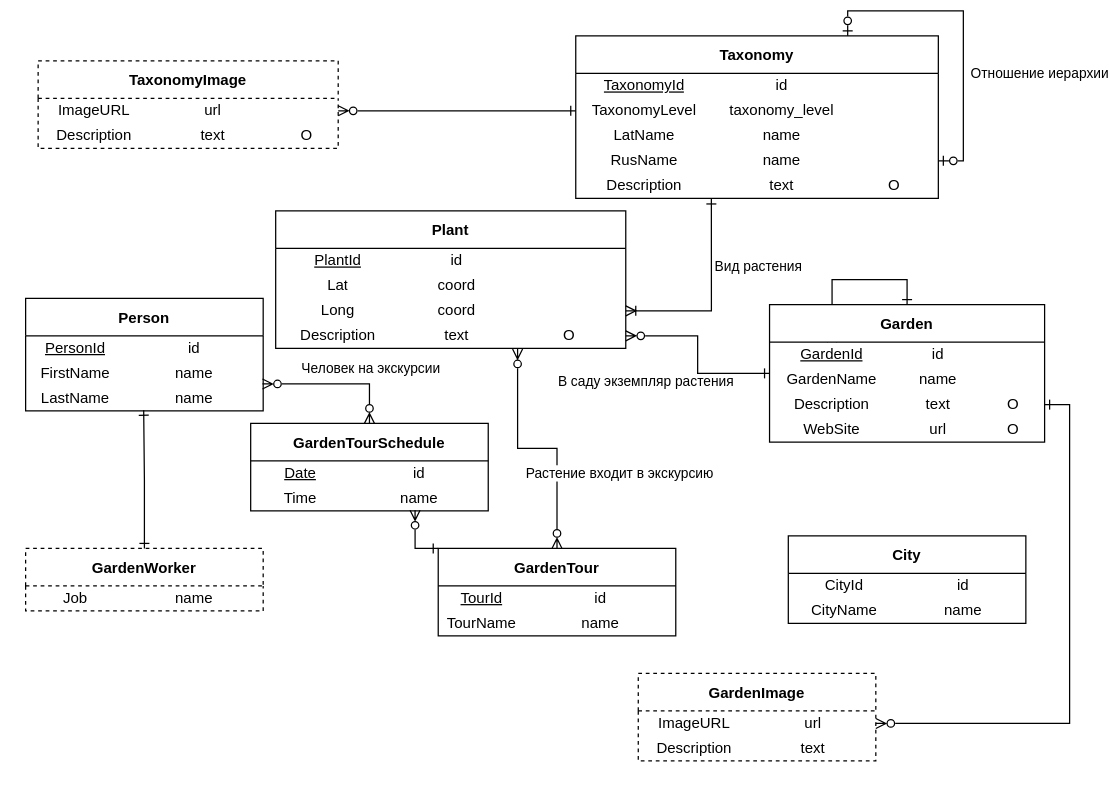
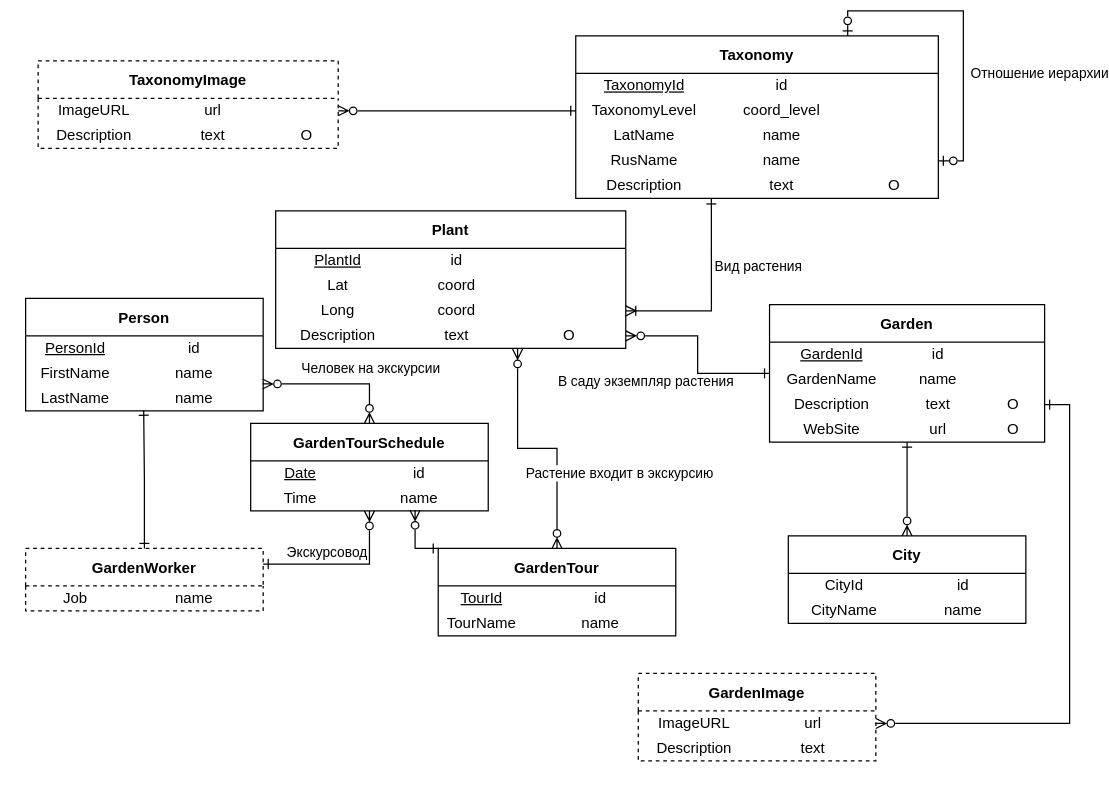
(782, 111) -> (782, 111)
(869, 279) -> (907, 480)
none -> (333, 564)
